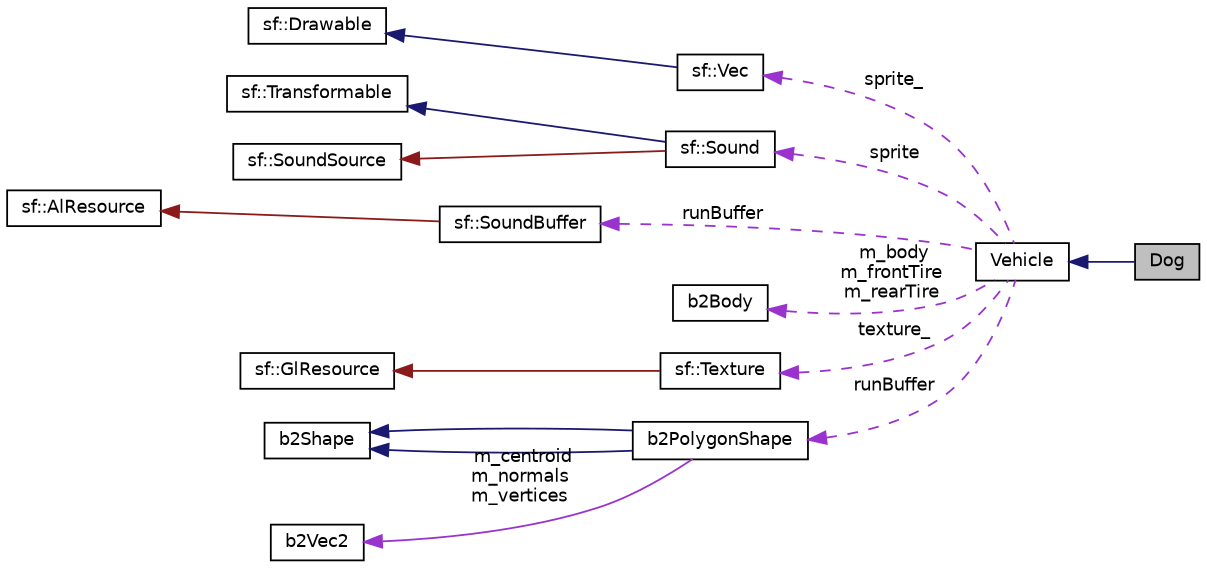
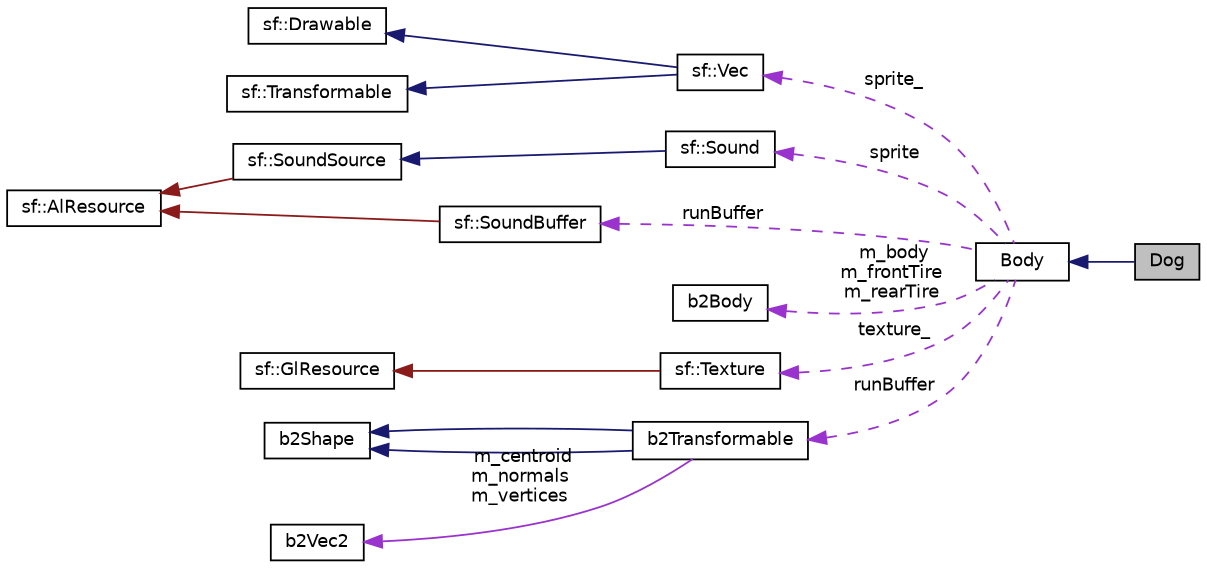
(546, 125) -> (552, 81)
(543, 155) -> (543, 155)
none -> (206, 184)
(1022, 262) -> (1022, 262)
(720, 441) -> (720, 441)
